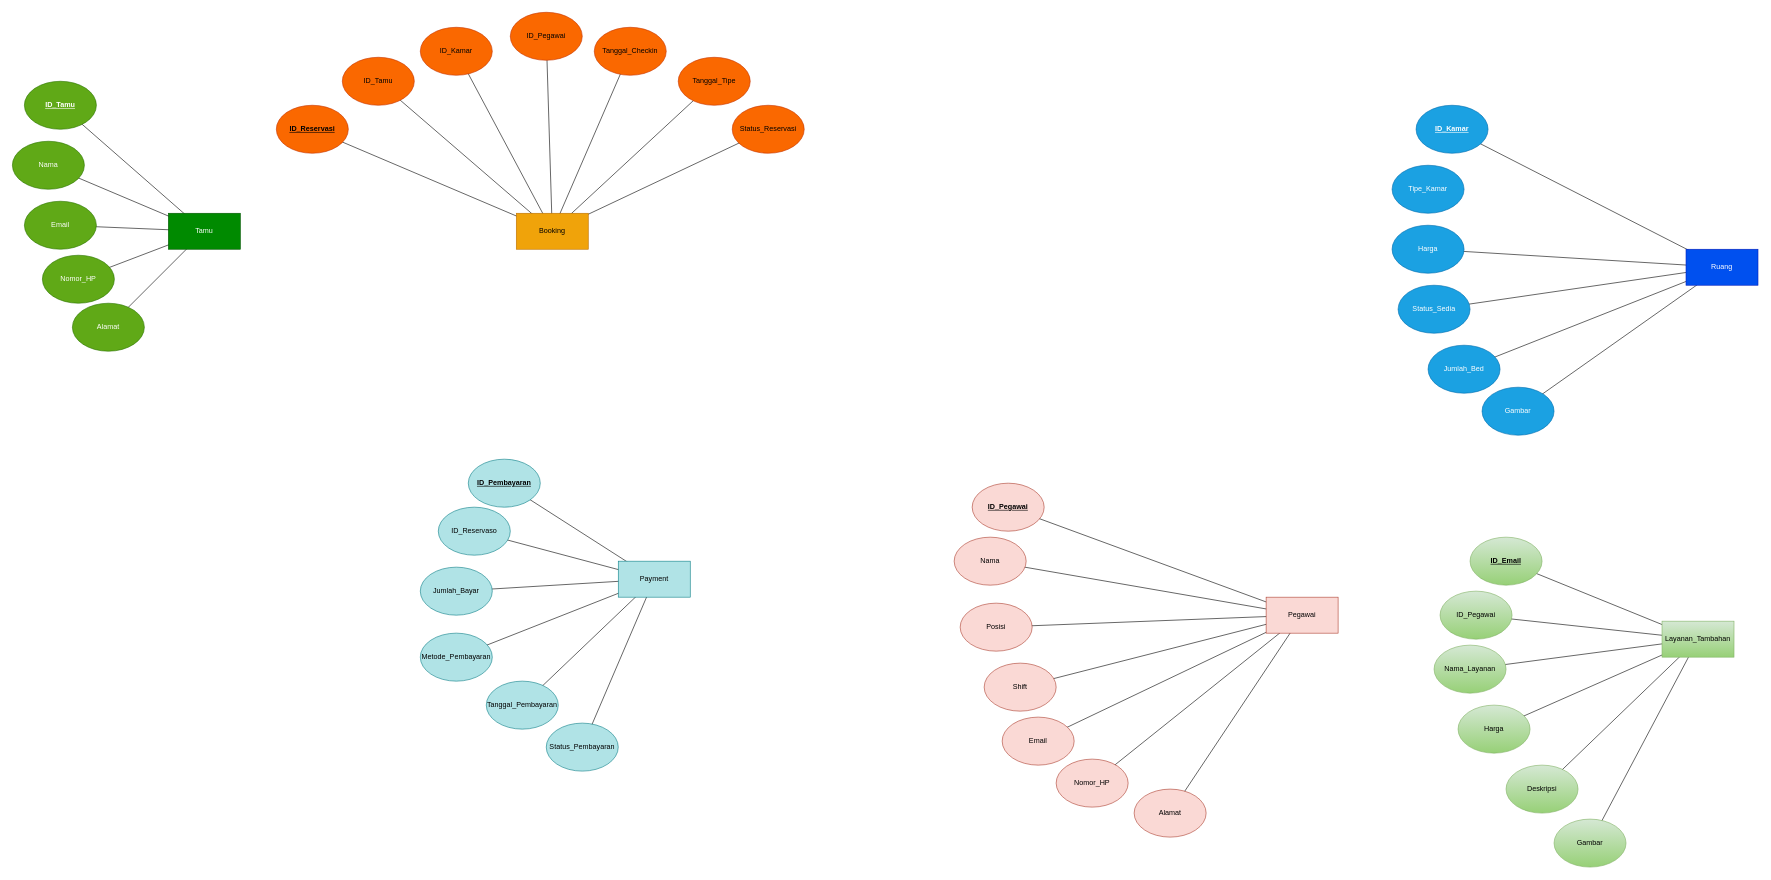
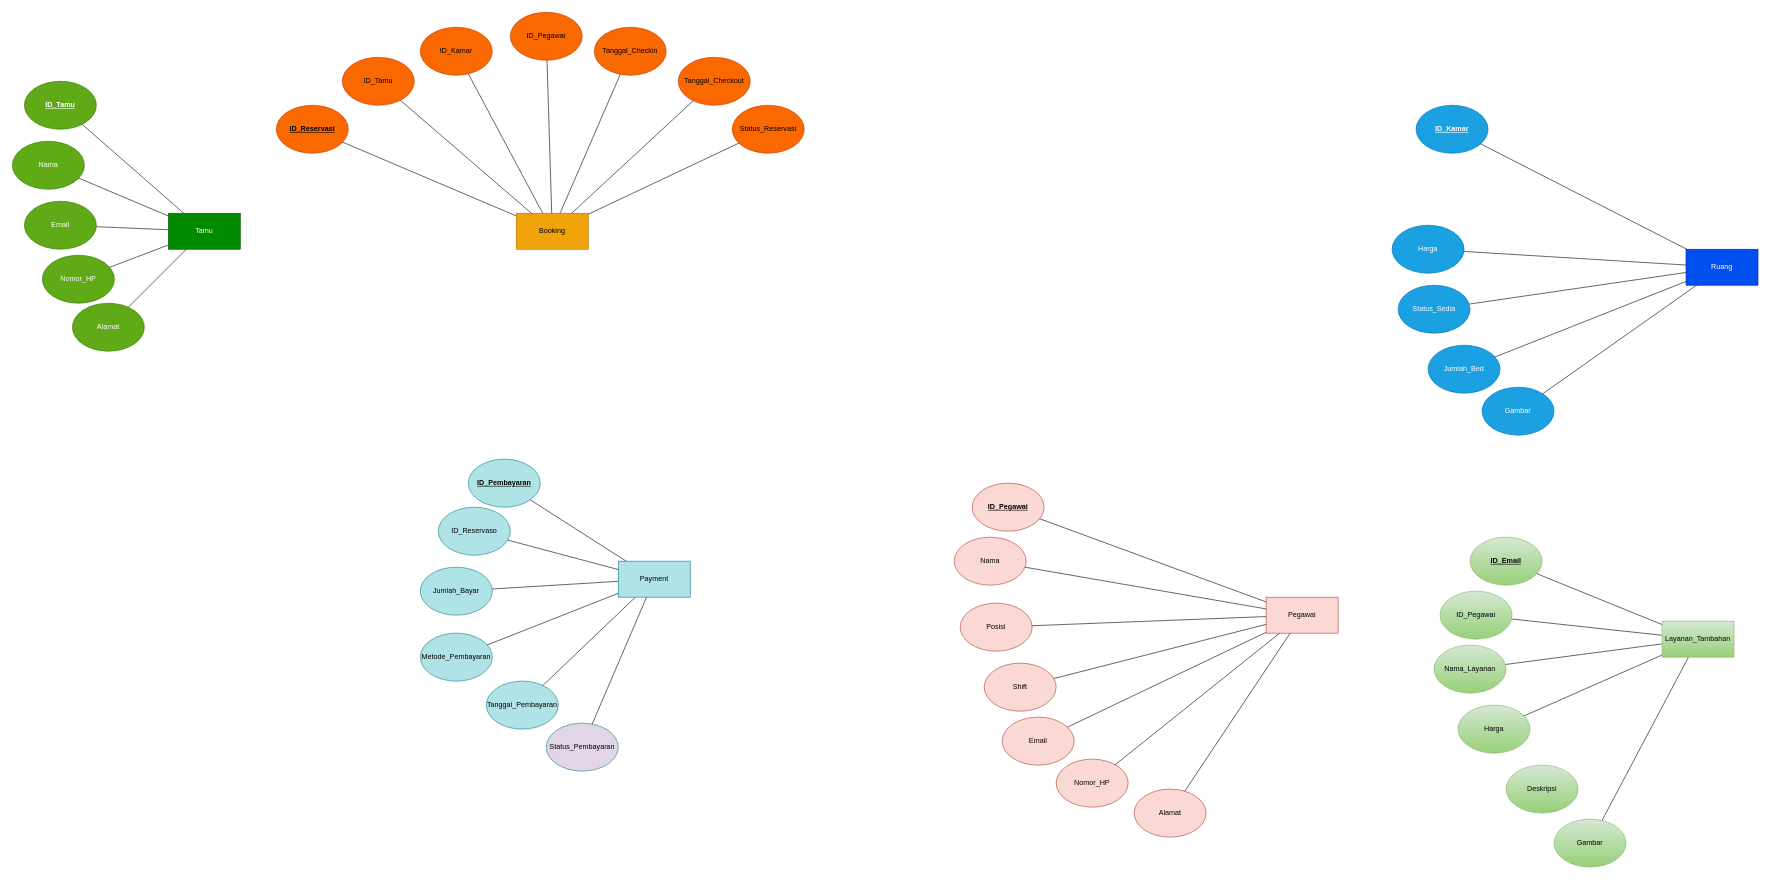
(714, 81) -> (714, 81)
(1428, 189) -> none
(1621, 714) -> none
(582, 747) -> (582, 747)
